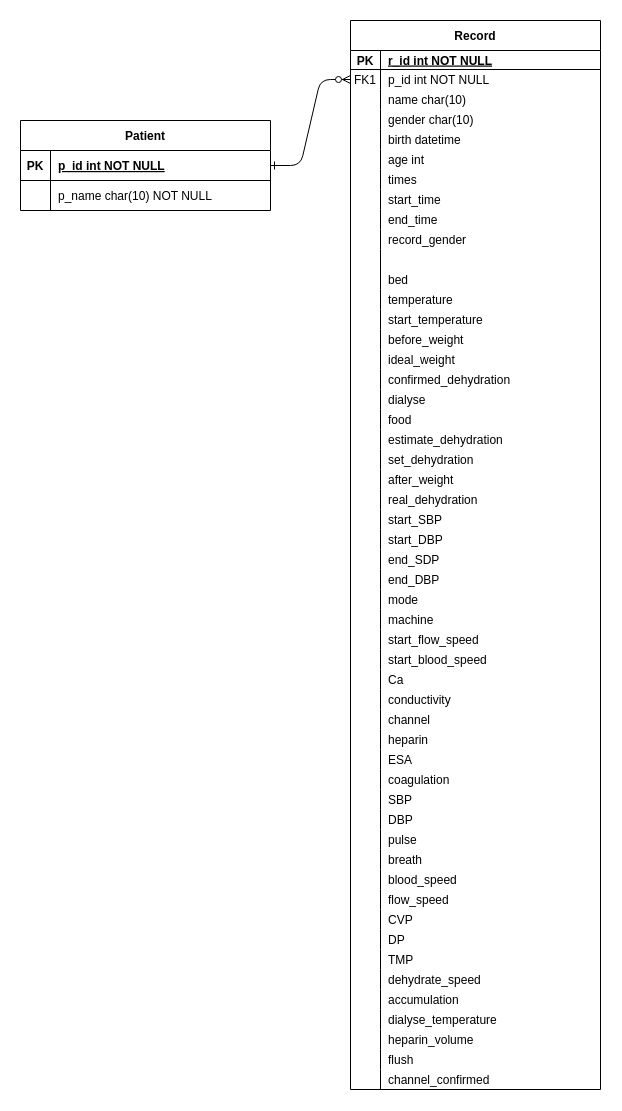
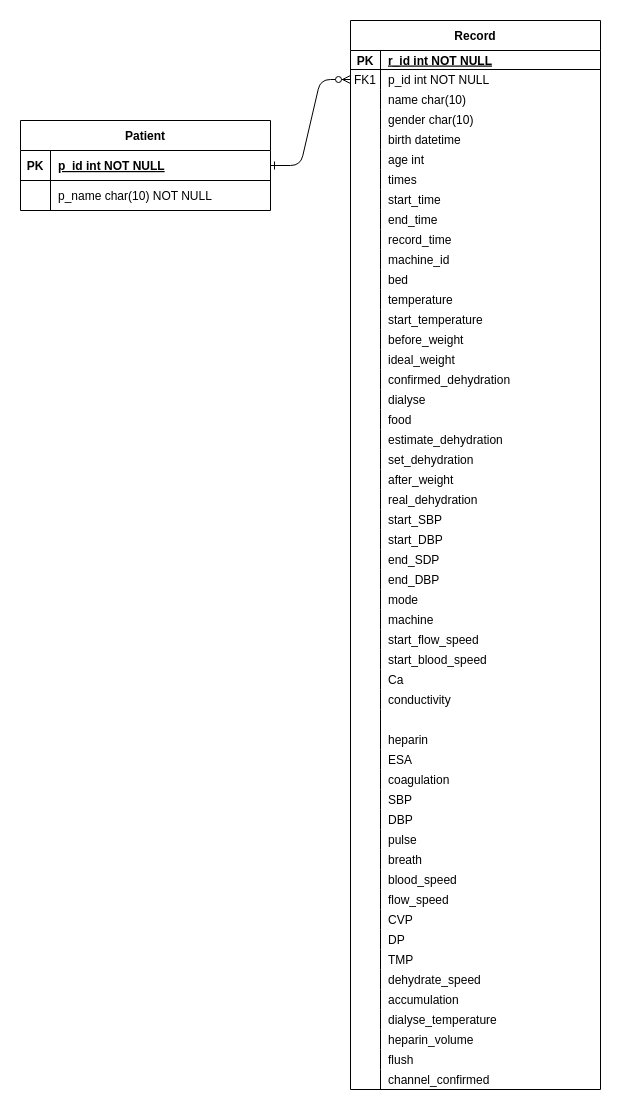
(432, 240) -> (423, 240)
none -> (491, 260)
(491, 720) -> none
